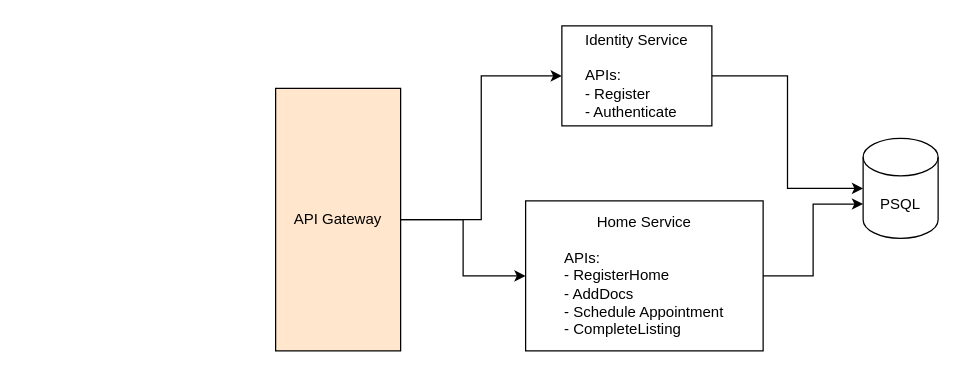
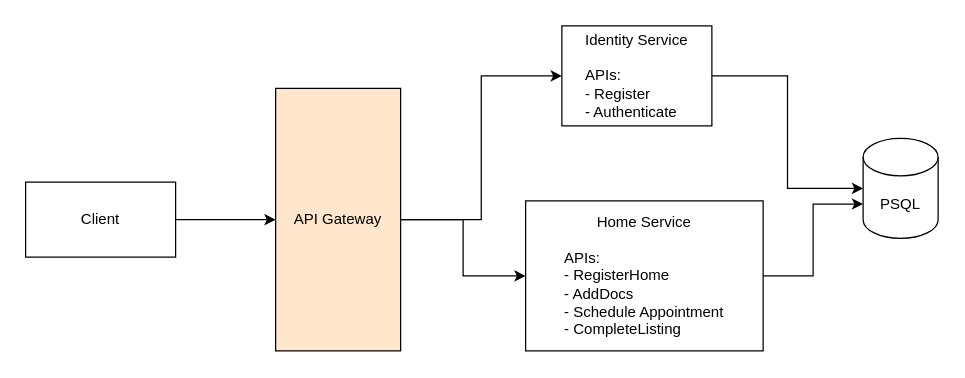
none -> (101, 219)
none -> (222, 219)
